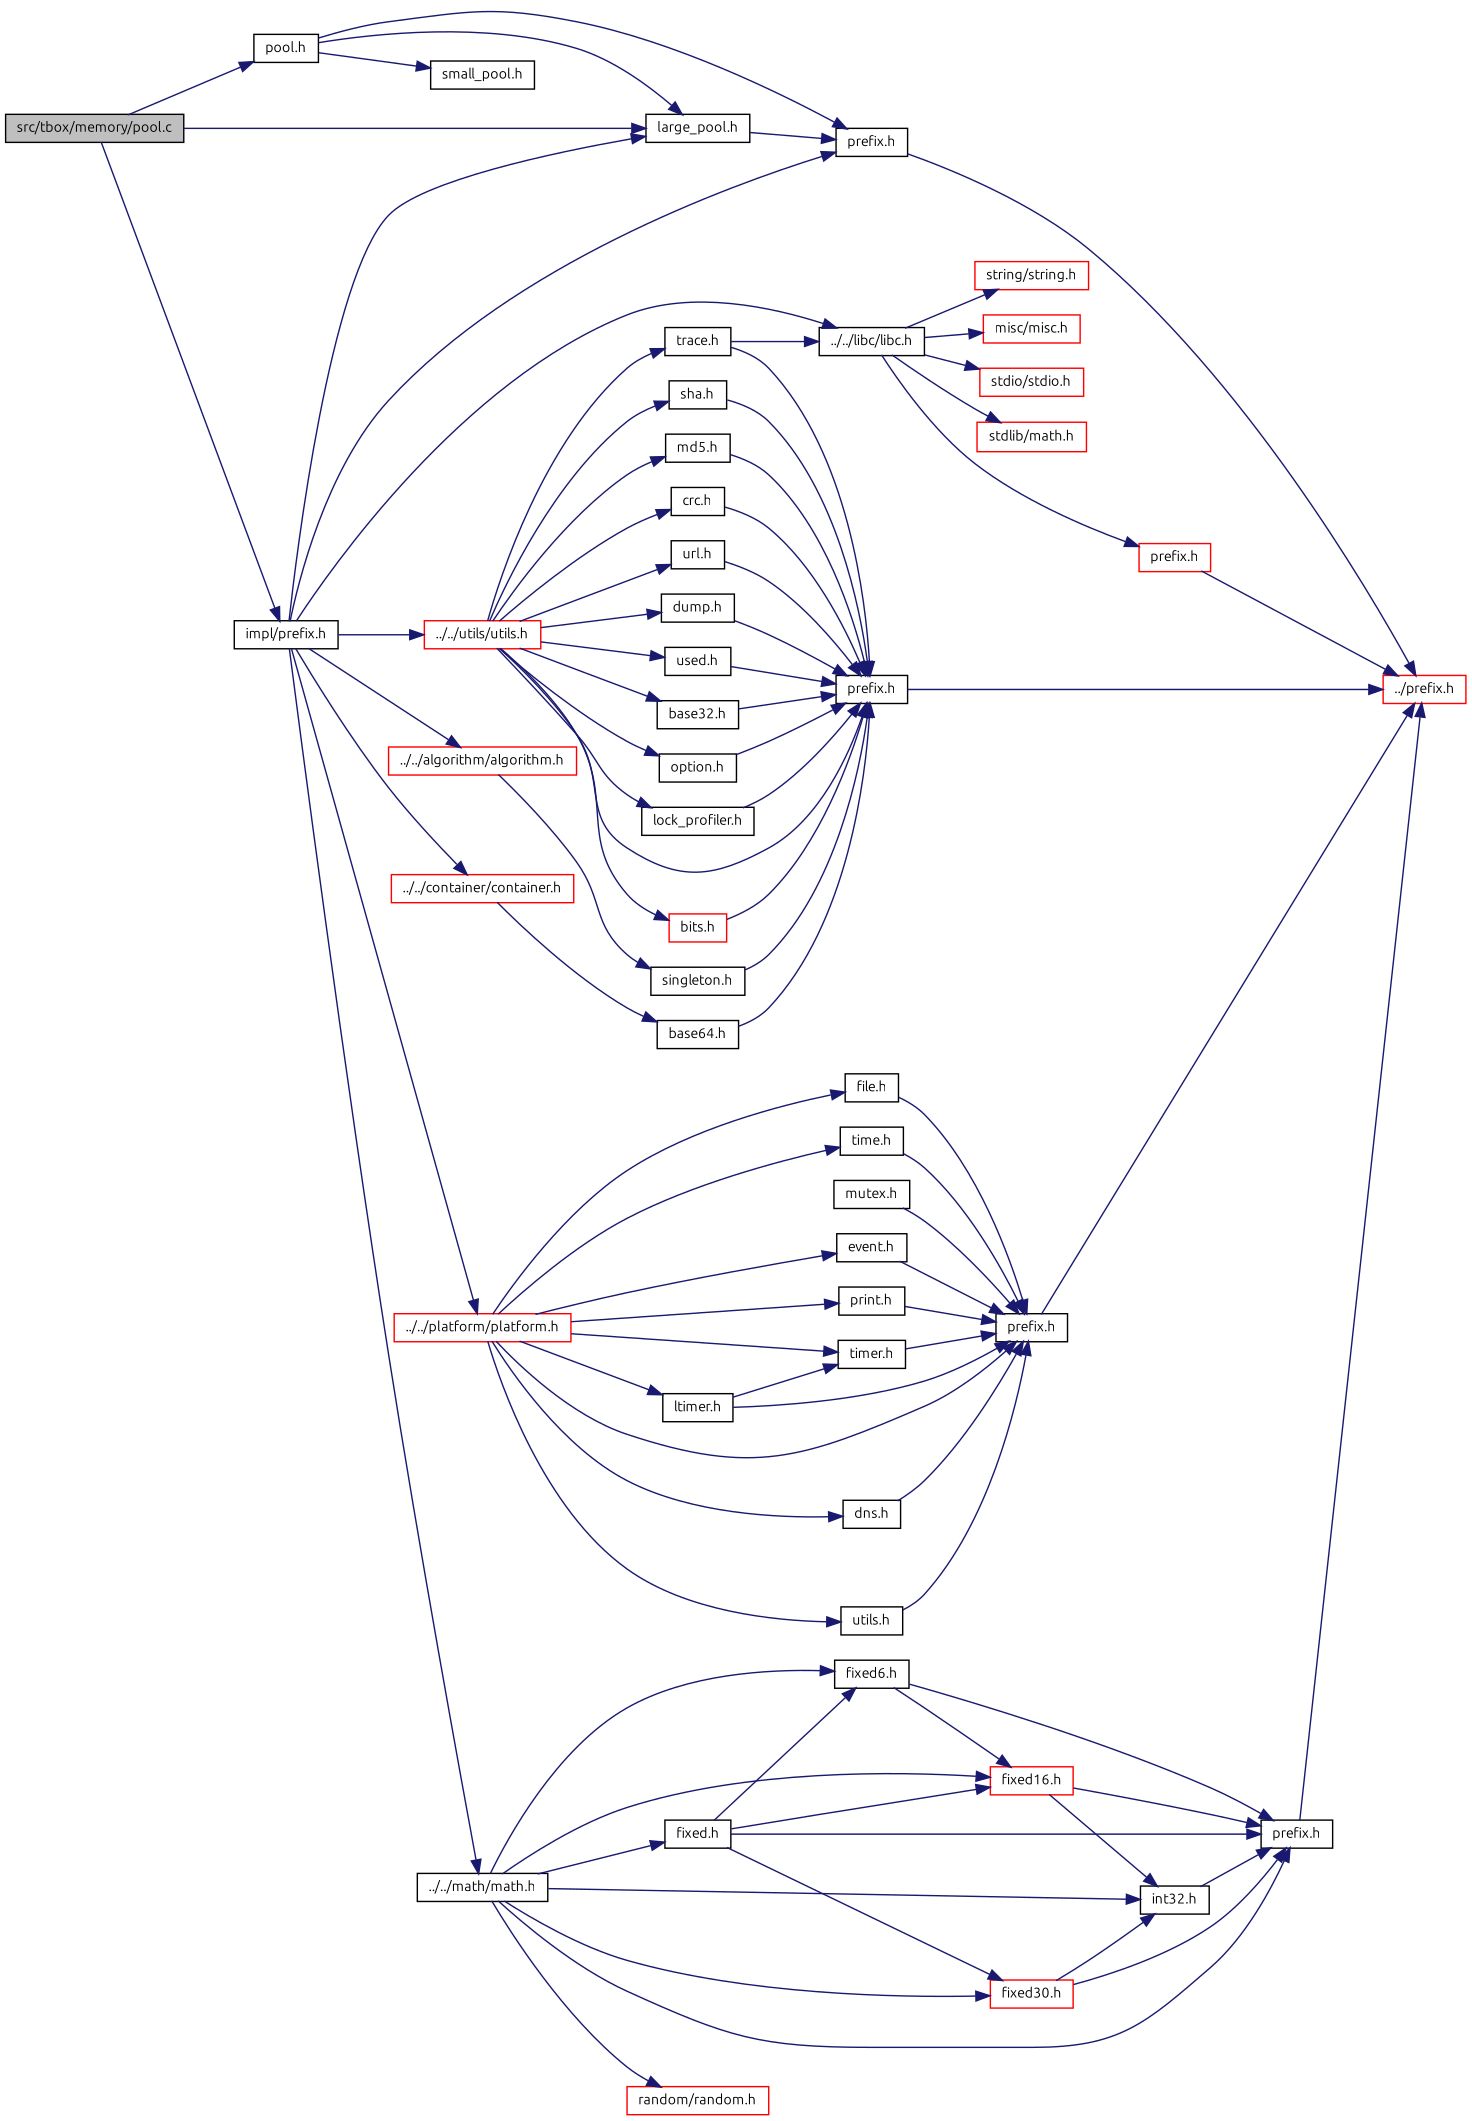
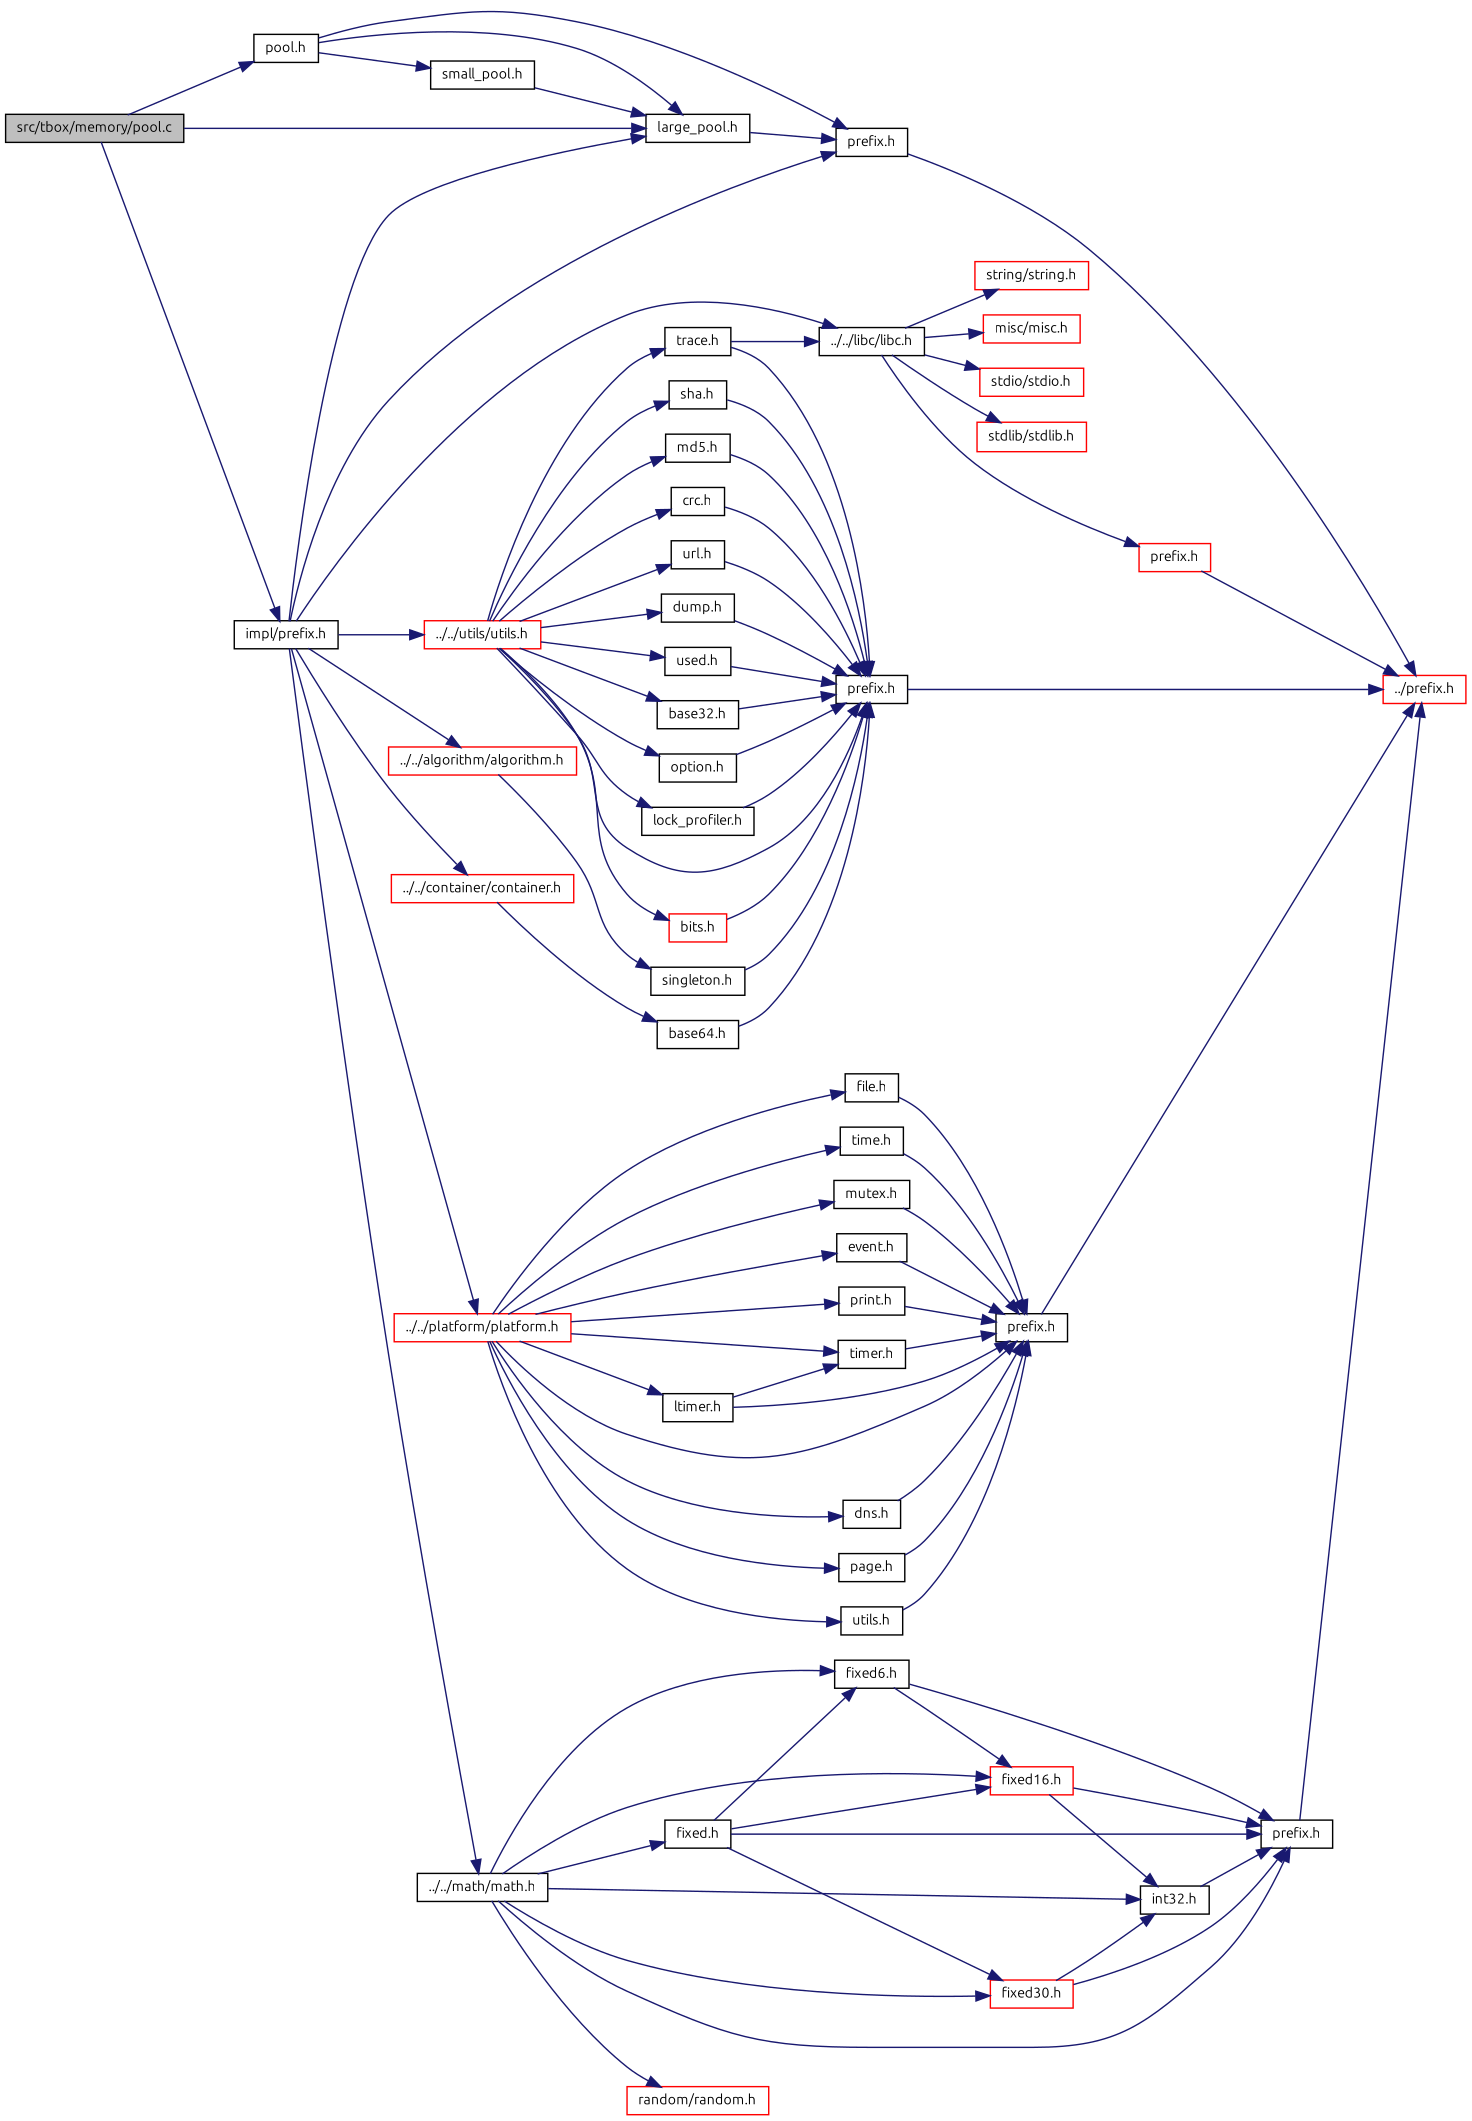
none -> (583, 100)
(1032, 437) -> (1032, 437)
none -> (660, 1248)
none -> (872, 1568)
